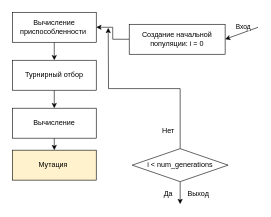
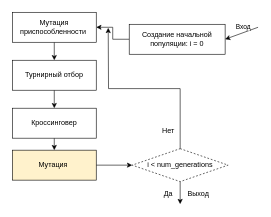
(54, 27) -> (54, 27)
(54, 123) -> (54, 123)
none -> (126, 165)
(180, 165) -> (180, 165)
